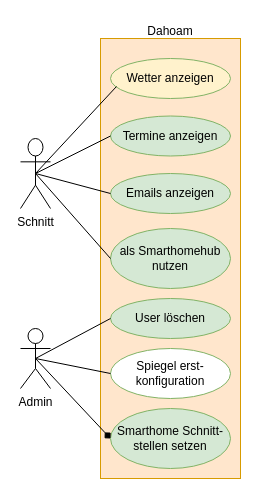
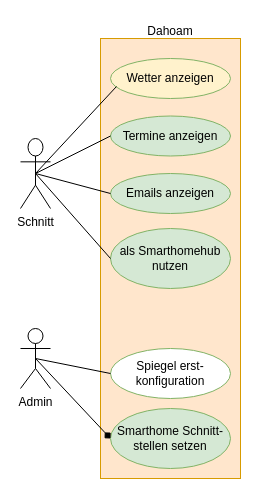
(171, 319) -> none
(74, 338) -> none
